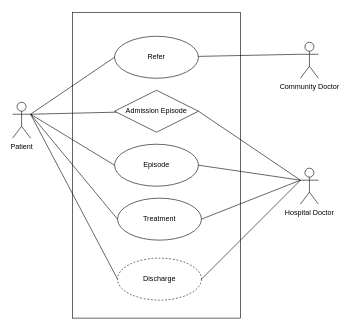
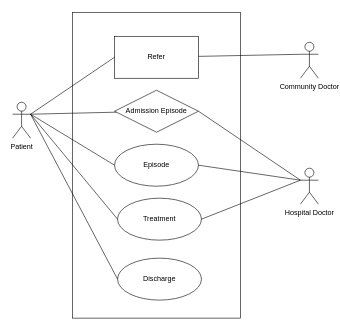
(156, 57) -> (156, 57)
(250, 231) -> none
(159, 279) -> (159, 279)
